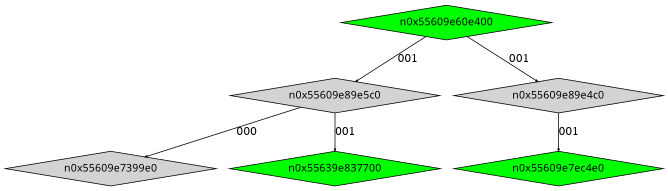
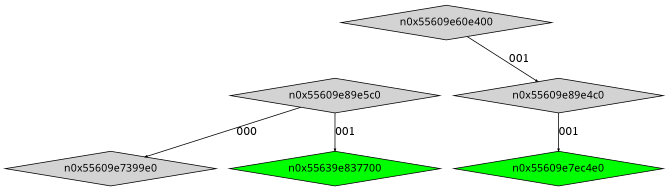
(446, 23) -> (446, 23)
(392, 59) -> none
